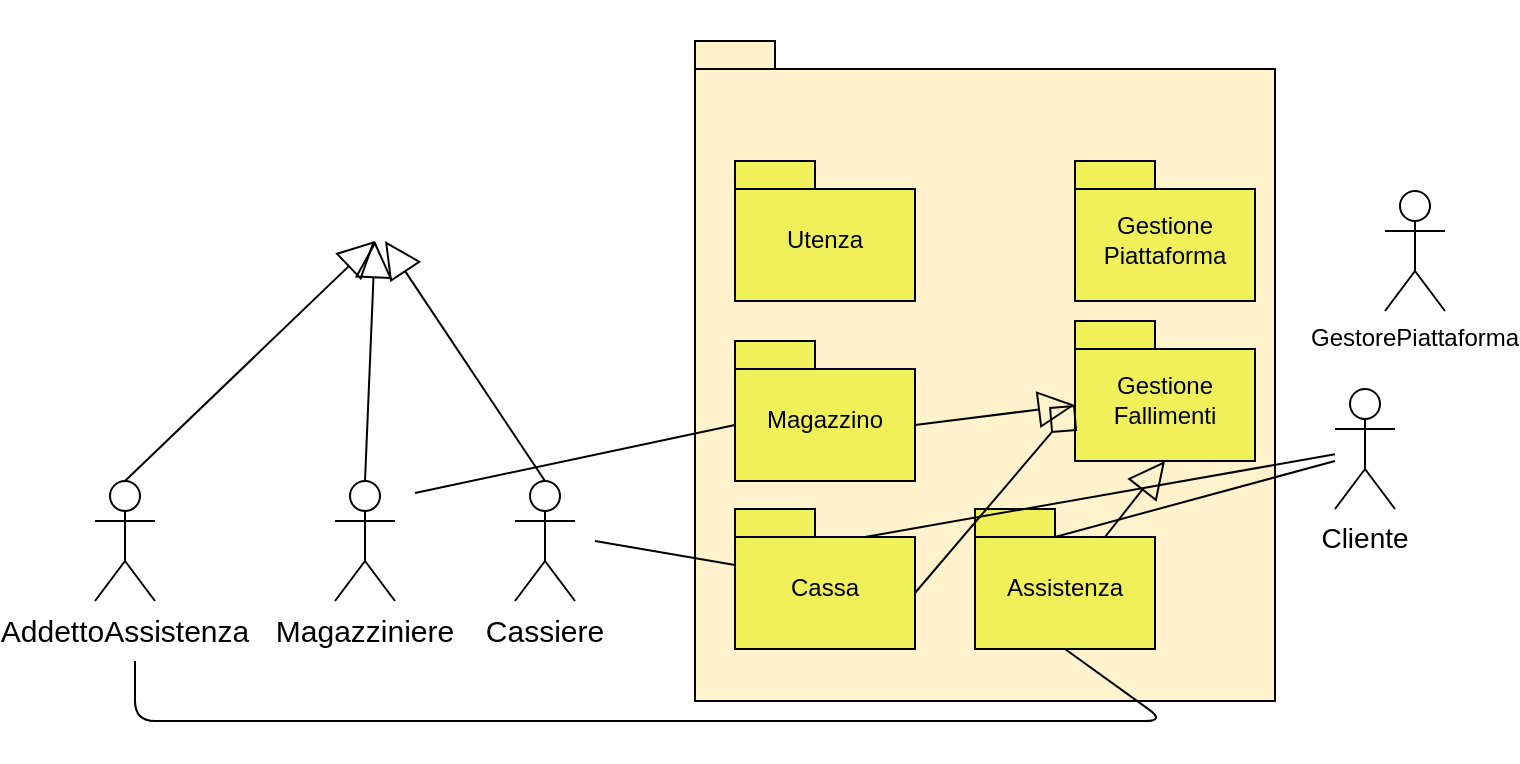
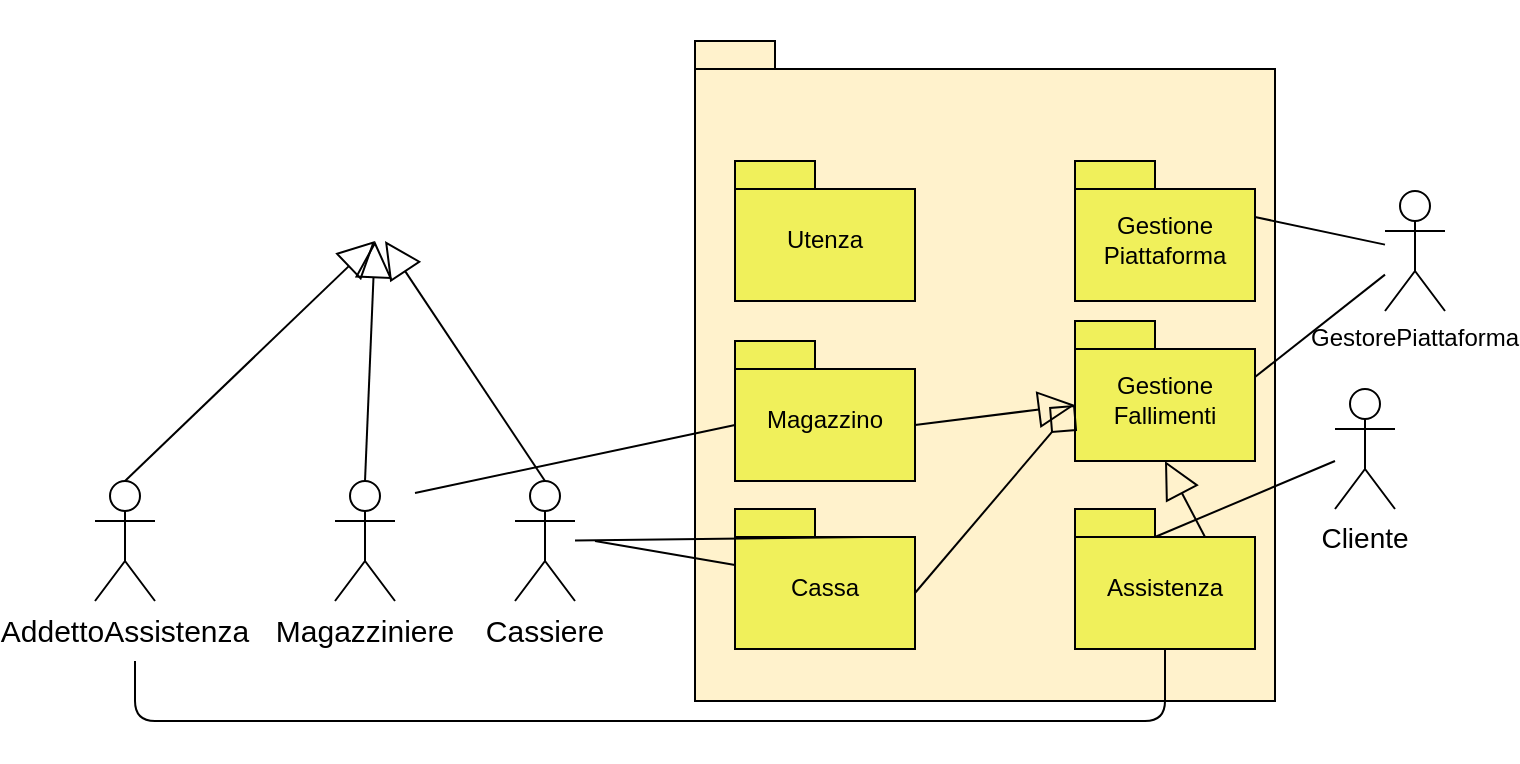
none -> (1320, 231)
none -> (1320, 326)
(1160, 485) -> (713, 539)
(1065, 579) -> (1165, 579)
